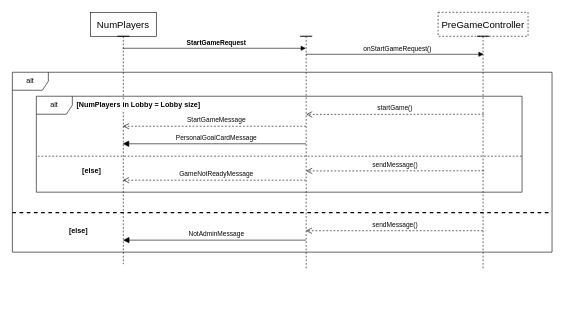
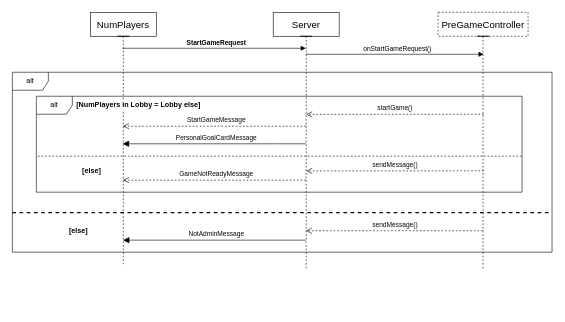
none -> (306, 24)
(139, 105) -> (139, 105)
